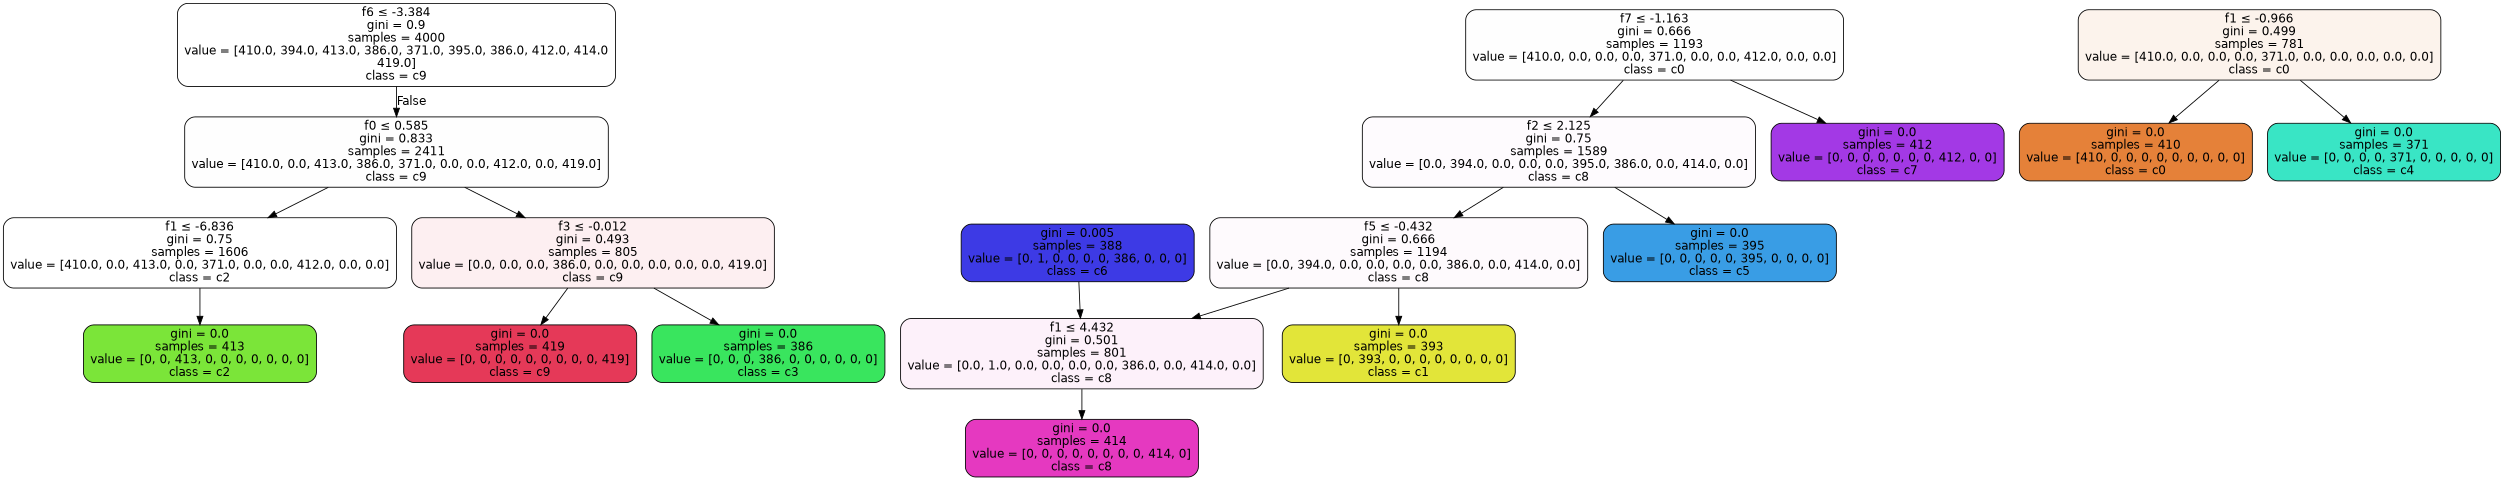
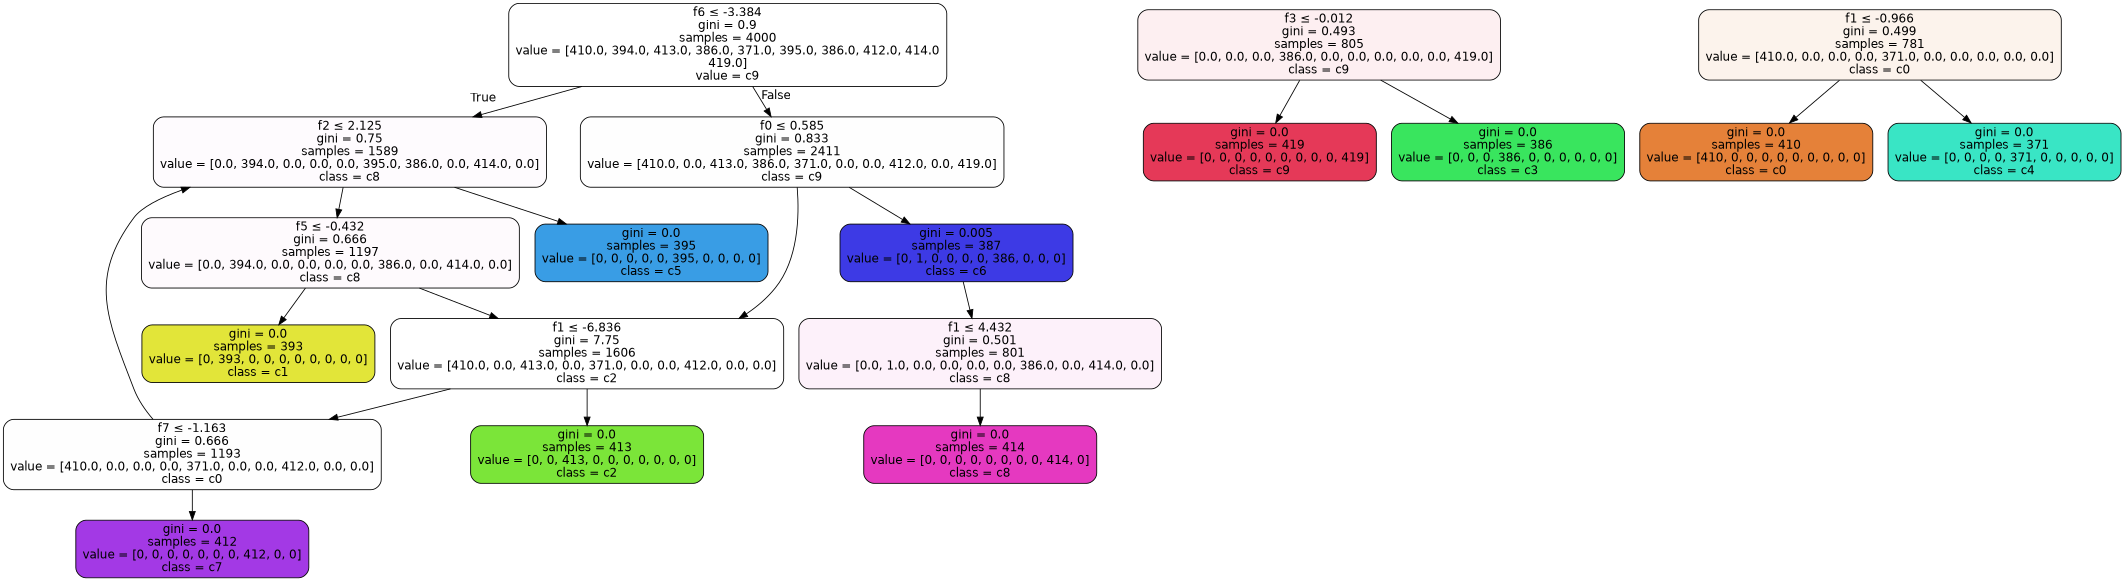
(396, 76) -> (728, 76)
none -> (532, 101)
(491, 201) -> (876, 203)
(200, 240) -> (587, 341)
(1078, 246) -> (957, 246)
(1399, 252) -> (330, 252)
(1244, 302) -> (455, 302)
none -> (394, 403)
